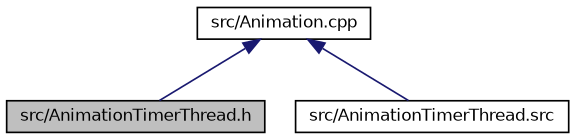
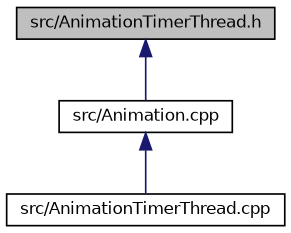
(202, 74) -> (146, 79)
(432, 117) -> (146, 210)
